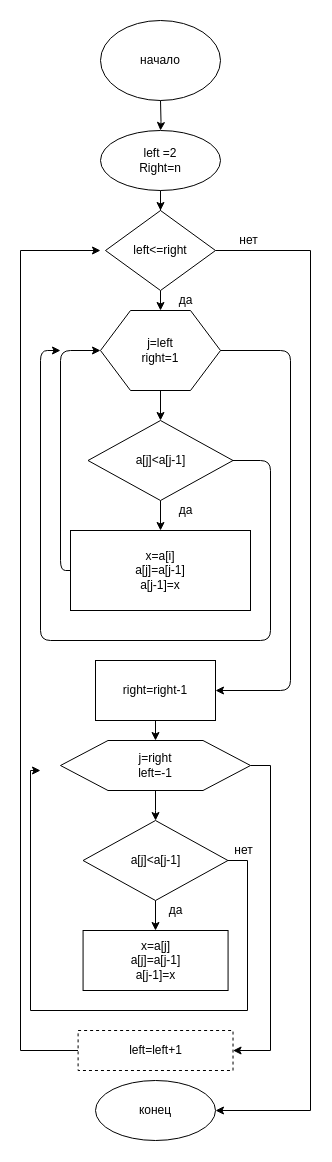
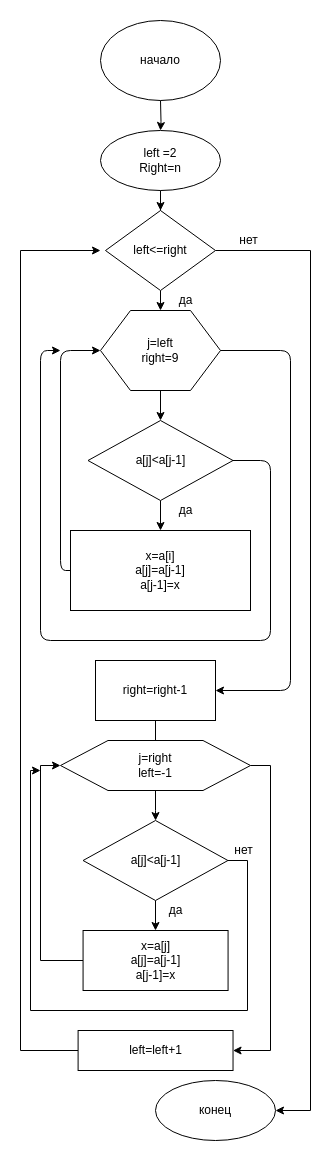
(161, 351) -> (161, 351)
(156, 732) -> (156, 734)
none -> (41, 878)
(156, 1051) -> (156, 1051)
(156, 1111) -> (216, 1111)
